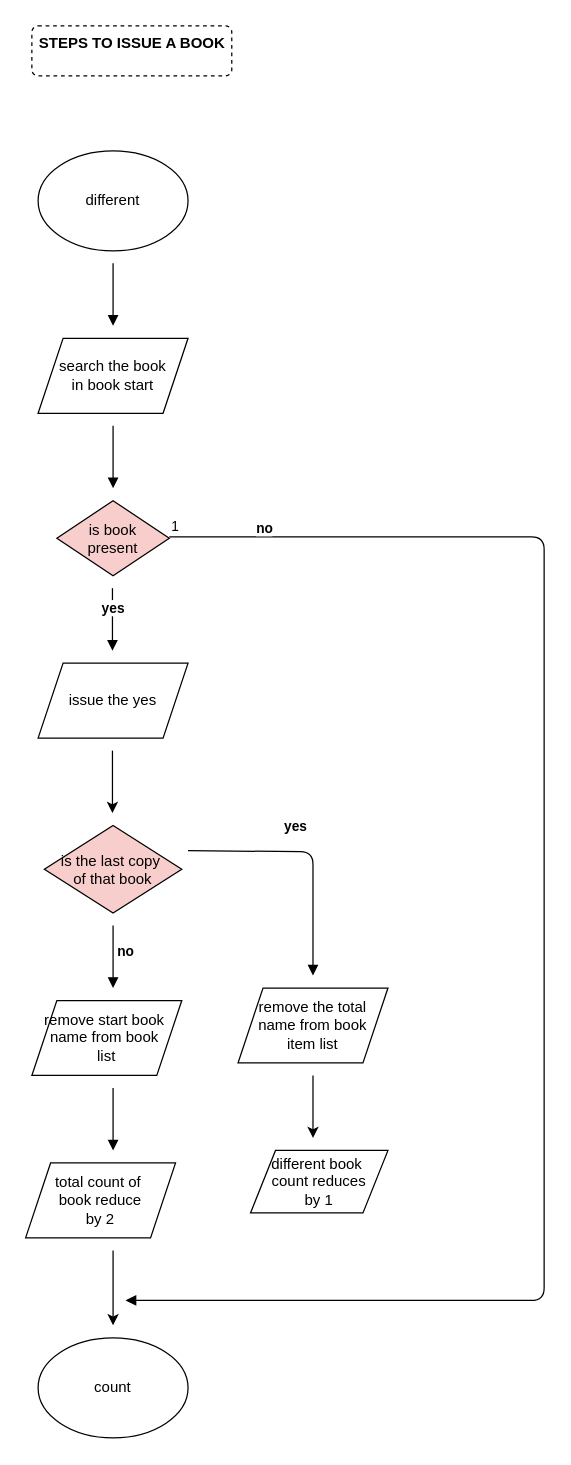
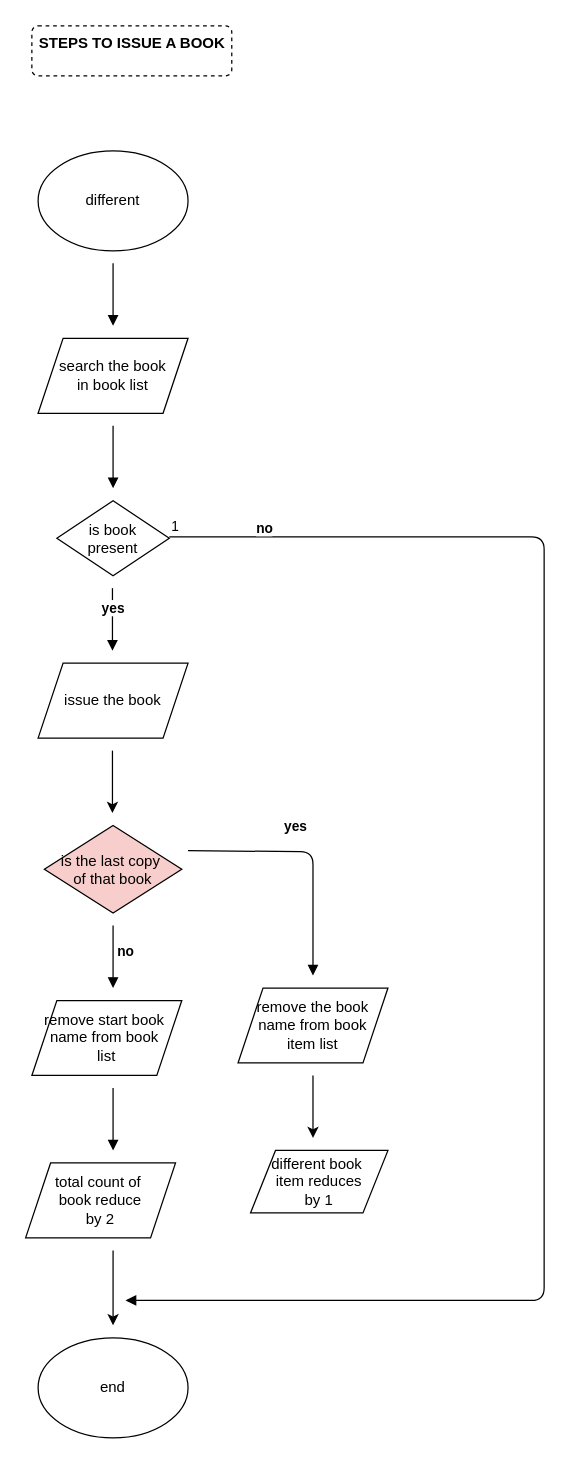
(113, 376) -> (113, 376)
(113, 538) -> (113, 538)
(113, 701) -> (113, 701)
(313, 1026) -> (313, 1026)
(319, 1182) -> (319, 1182)
(113, 1388) -> (113, 1388)
